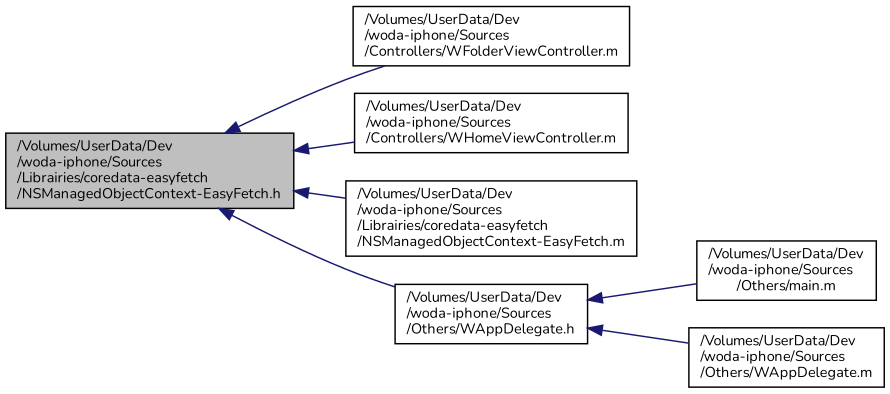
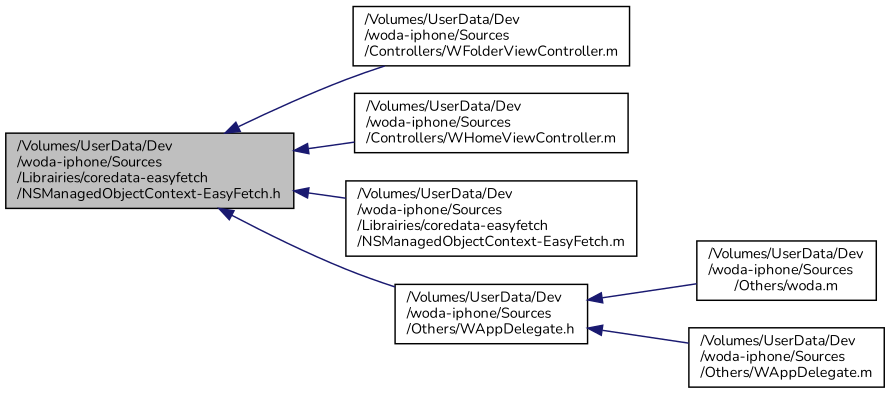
(787, 271) -> (787, 271)
